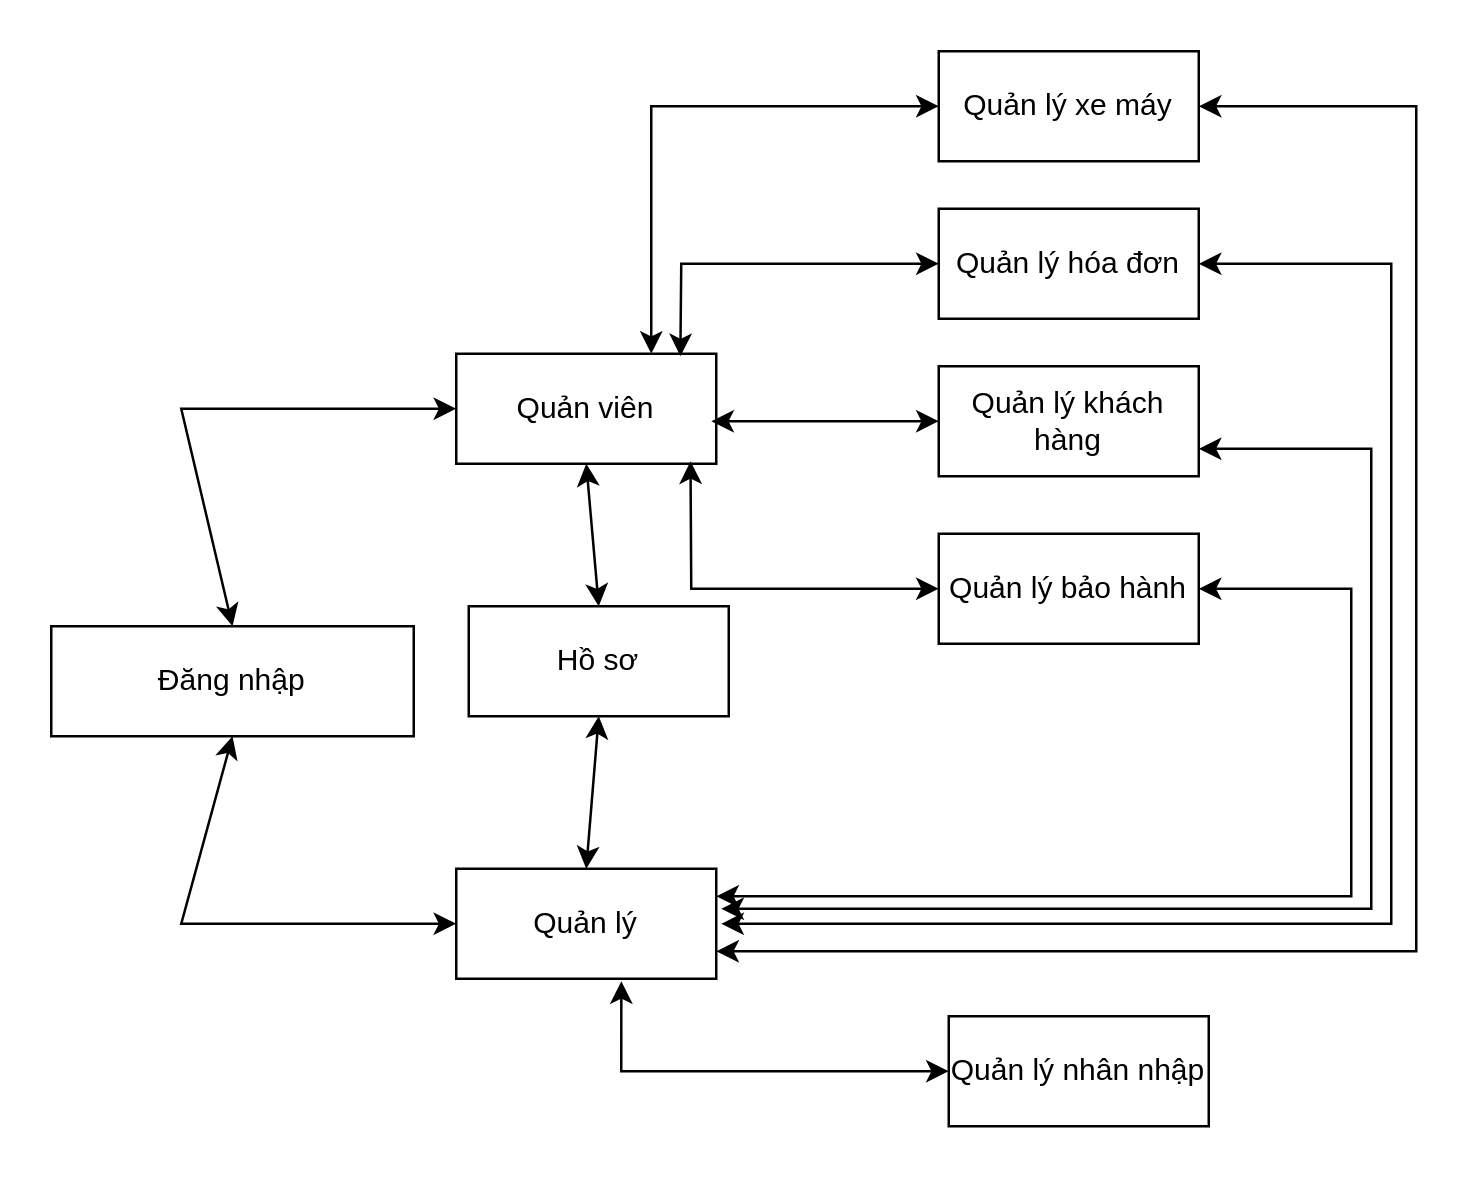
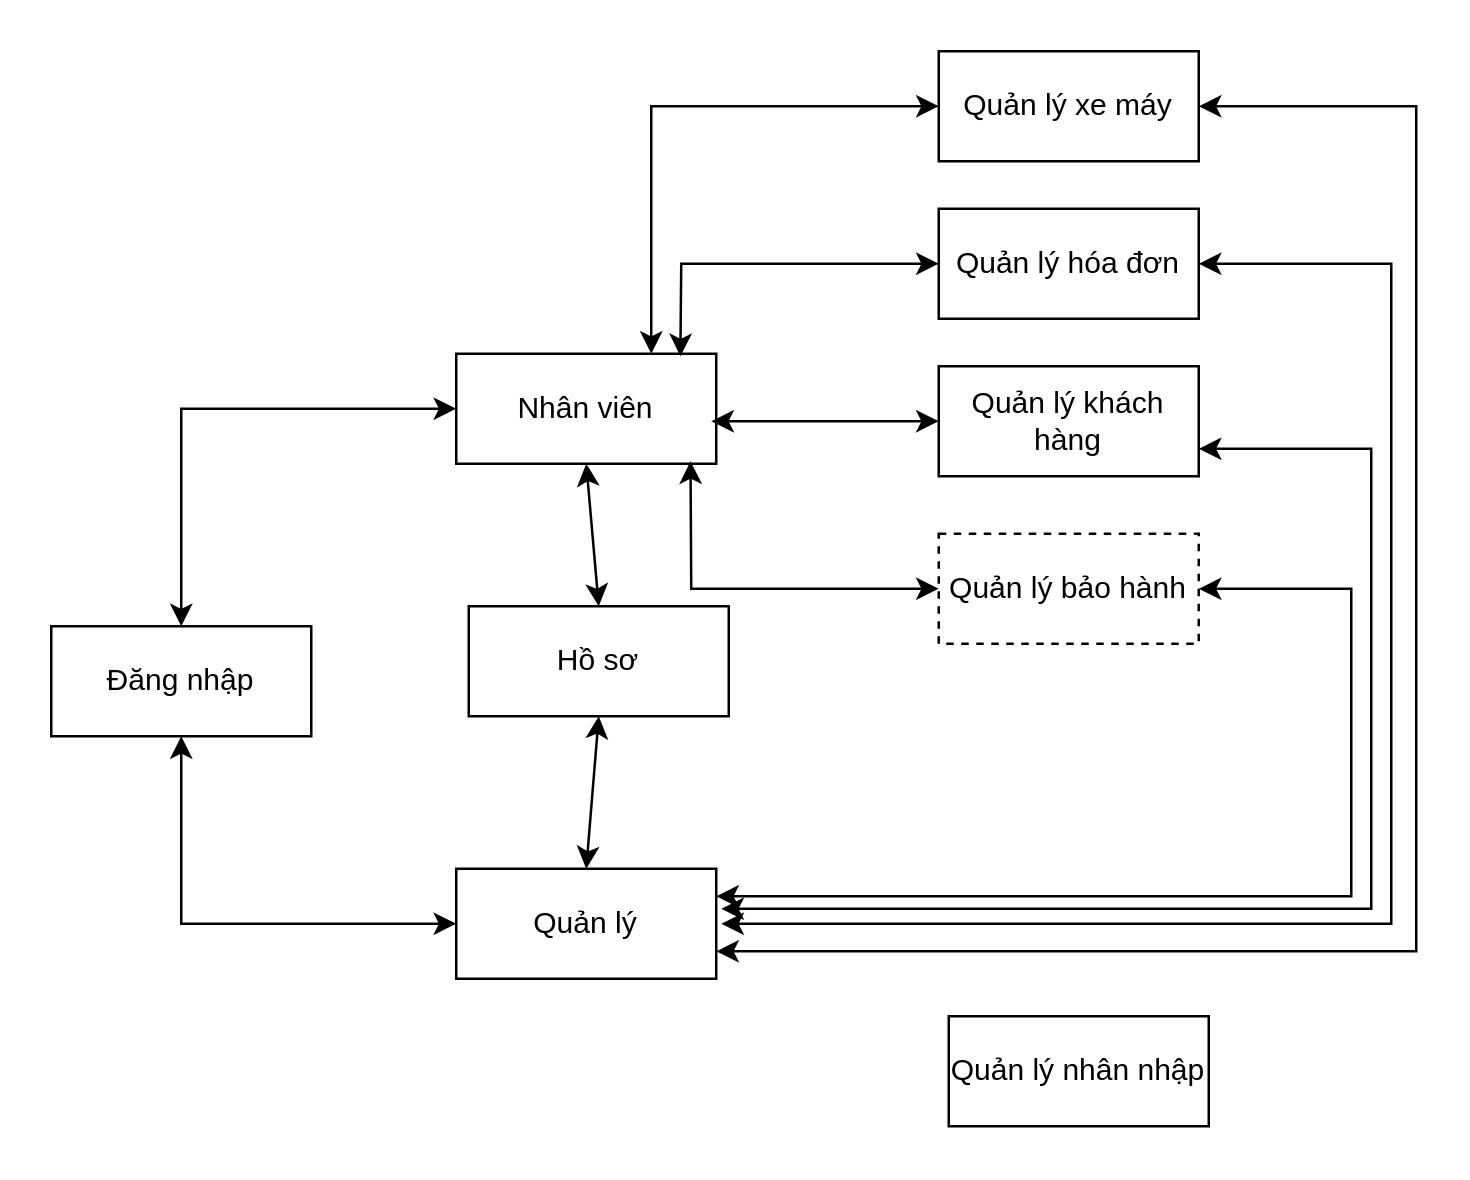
(586, 409) -> (586, 409)
(1069, 589) -> (1069, 589)
(233, 681) -> (181, 681)
(739, 1071) -> none
